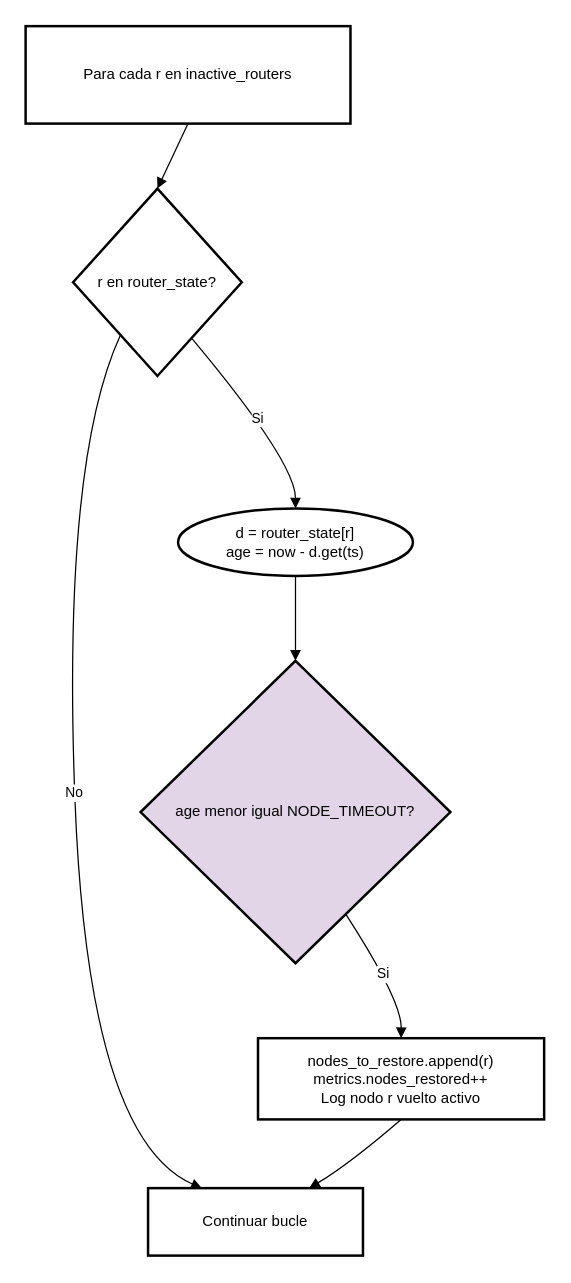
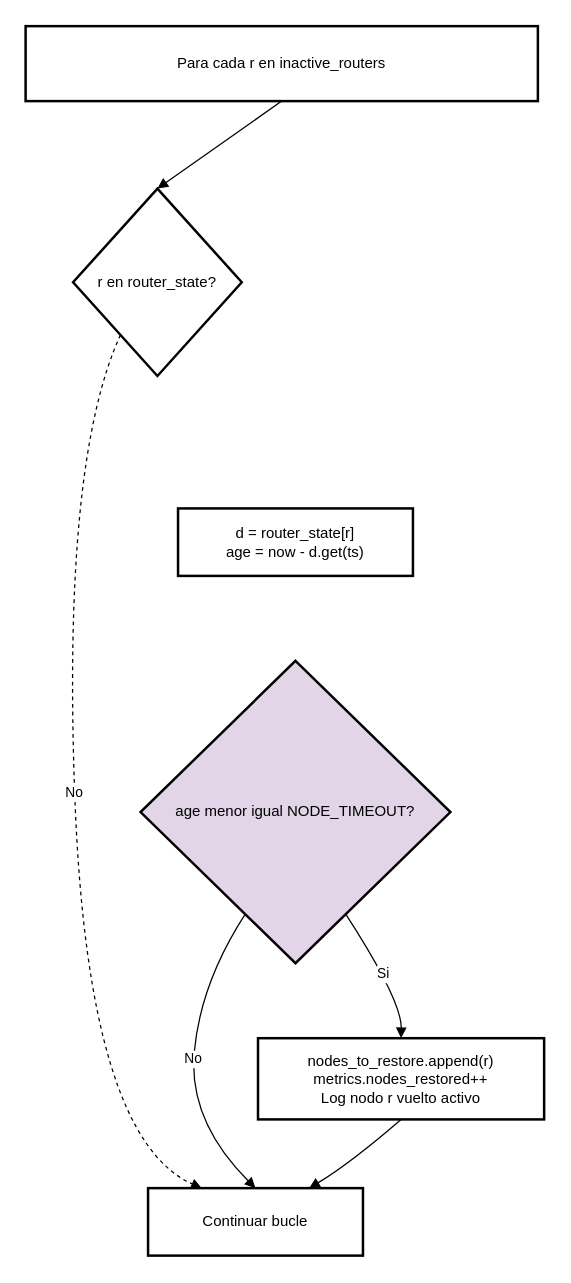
(188, 74) -> (282, 63)
(251, 412) -> none
(296, 542) -> (296, 542)
(76, 559) -> (76, 559)
(296, 613) -> none
none -> (195, 1050)
